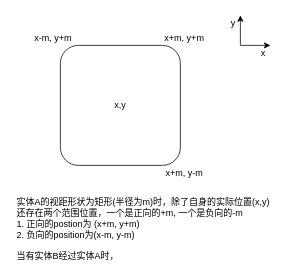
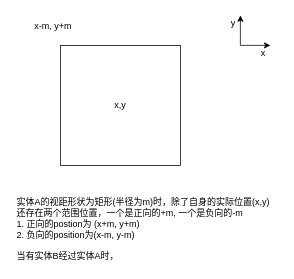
(53, 38) -> (53, 27)
(184, 38) -> none
(120, 105) -> (120, 105)
(184, 173) -> none
